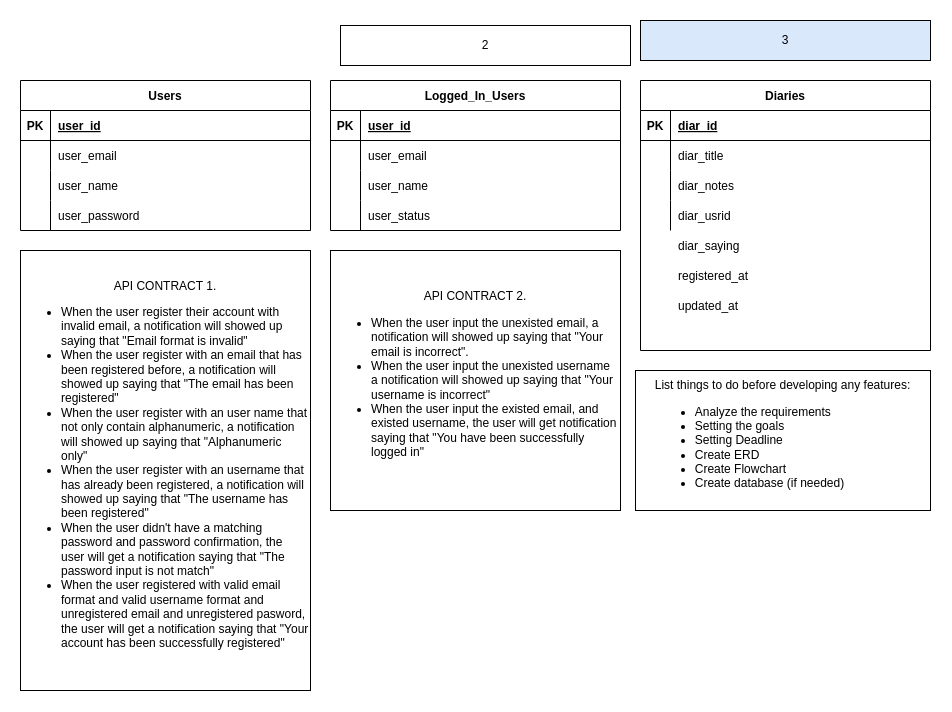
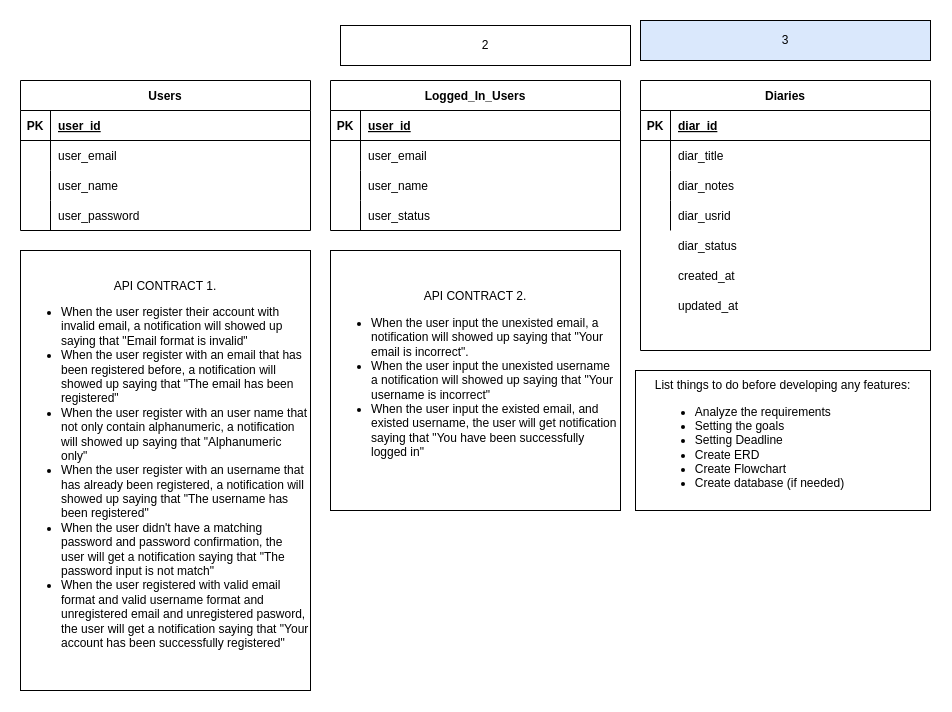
(712, 246) -> (713, 246)
(720, 276) -> (712, 276)
